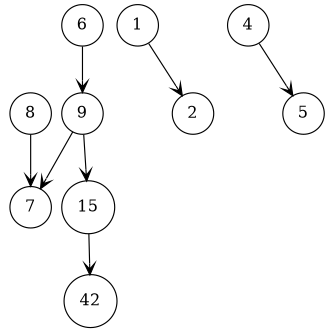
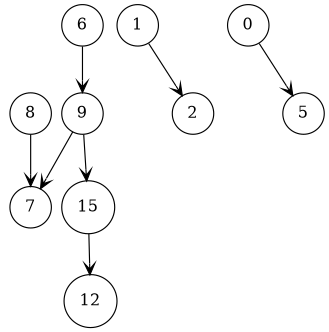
(248, 25) -> (248, 25)
(91, 301) -> (91, 301)
